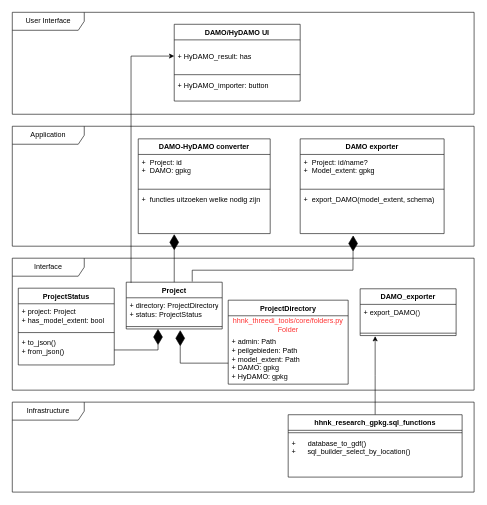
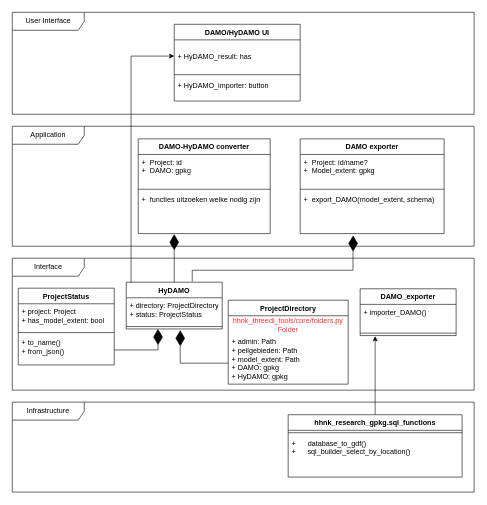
(174, 291) -> (174, 291)
(393, 313) -> (396, 313)
(47, 348) -> (47, 348)
